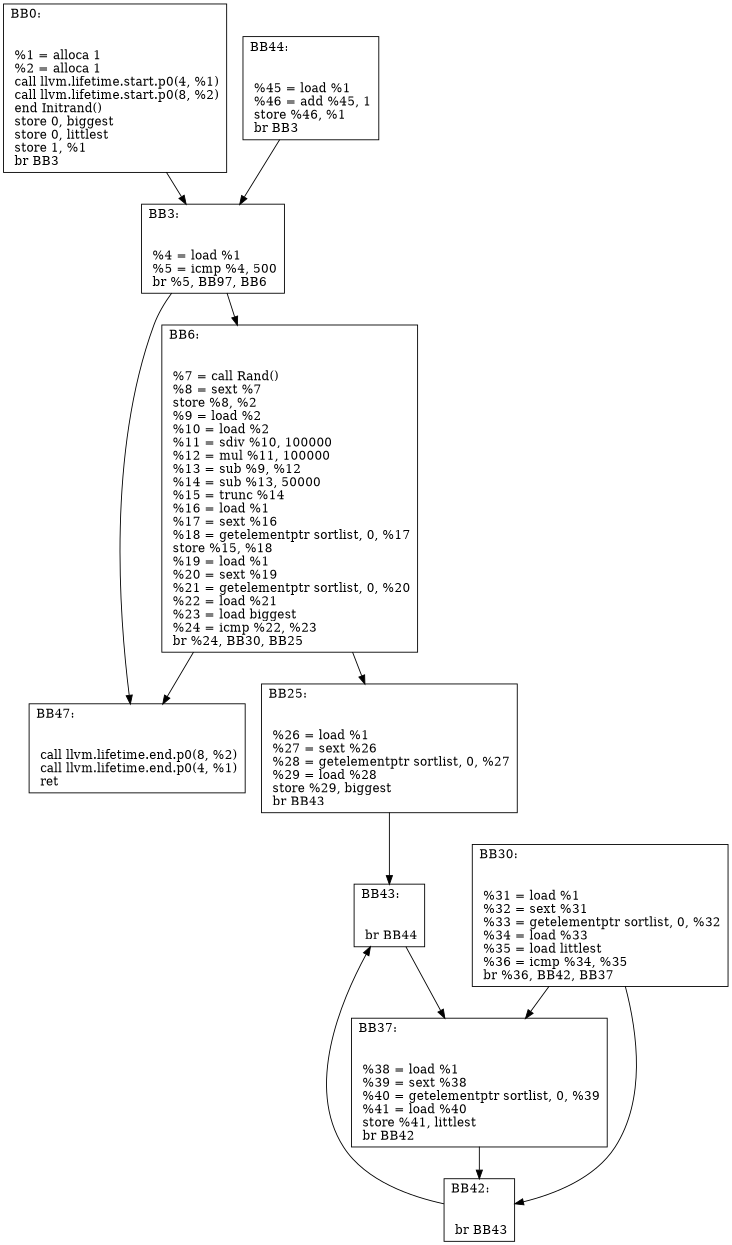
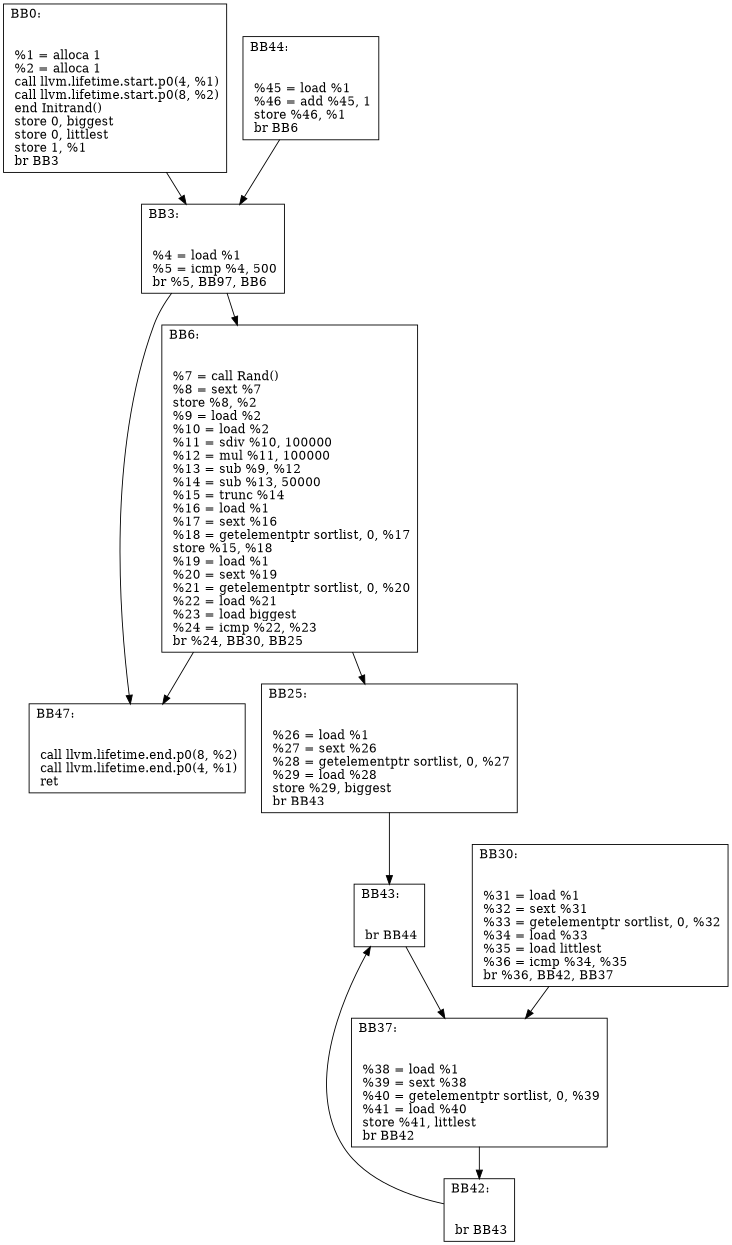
(274, 128) -> (274, 128)
(627, 1122) -> none
